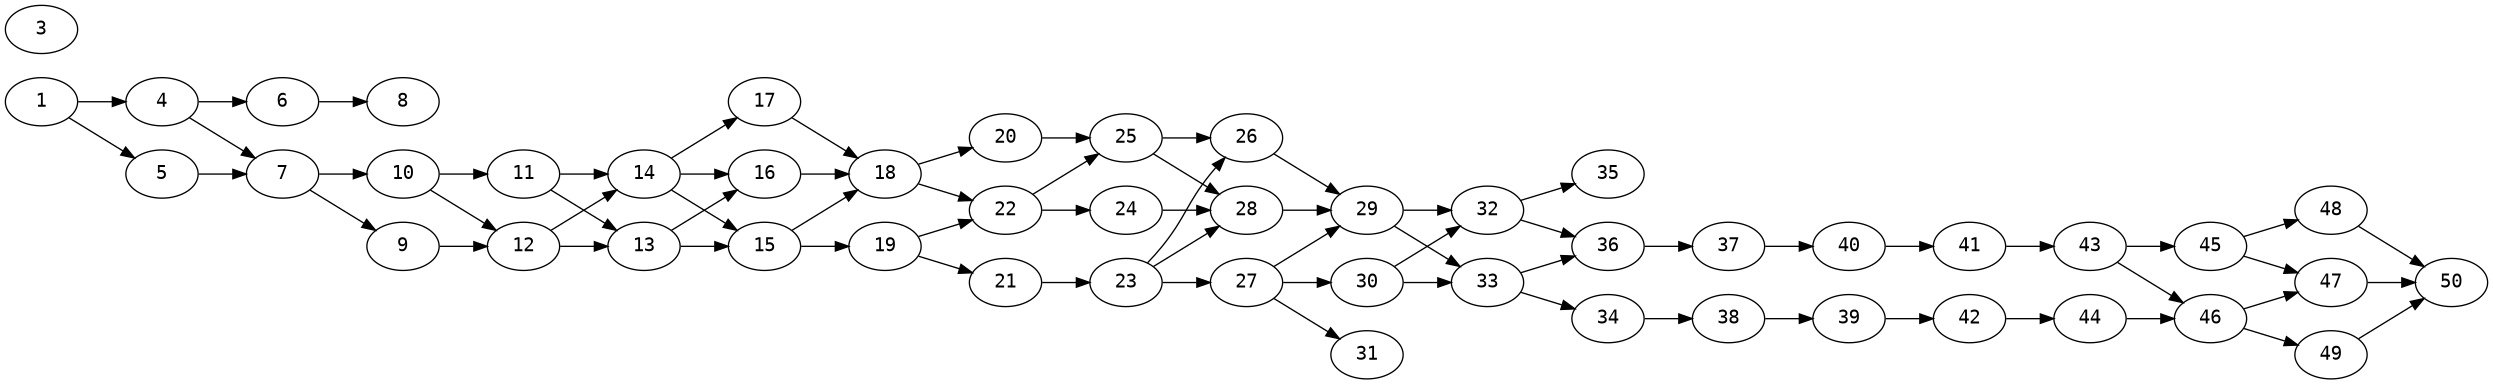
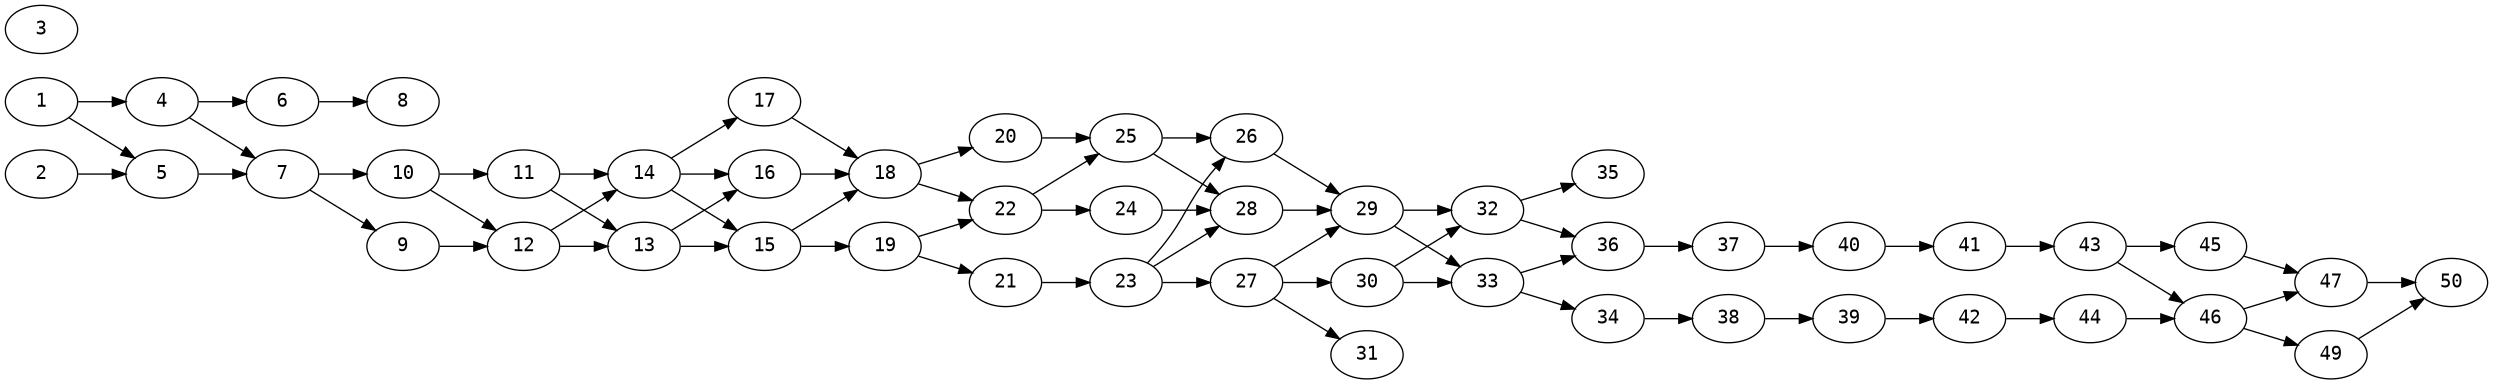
none -> (42, 174)
(2331, 210) -> none
